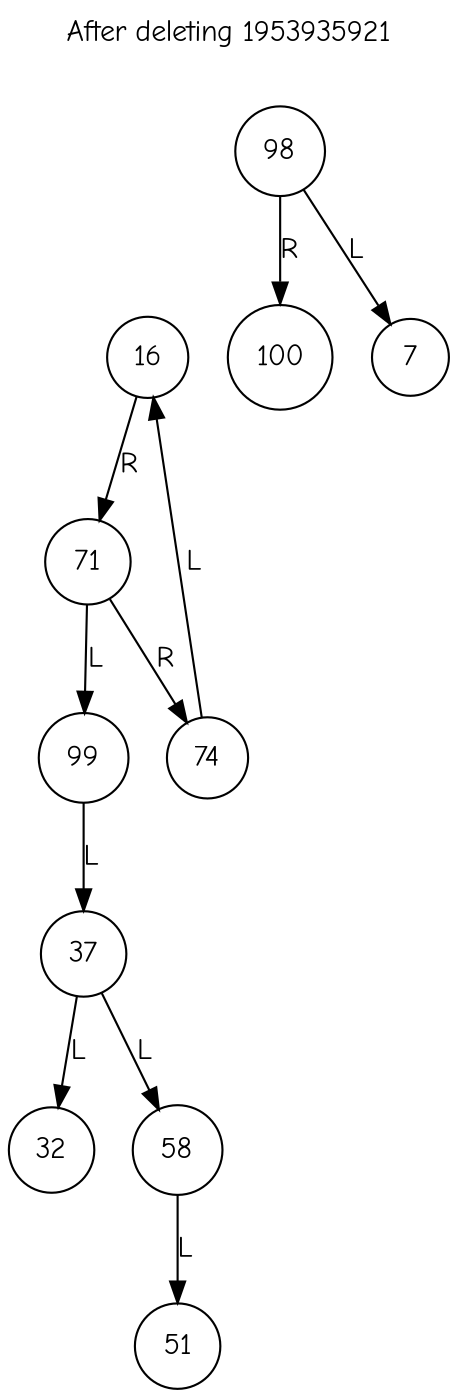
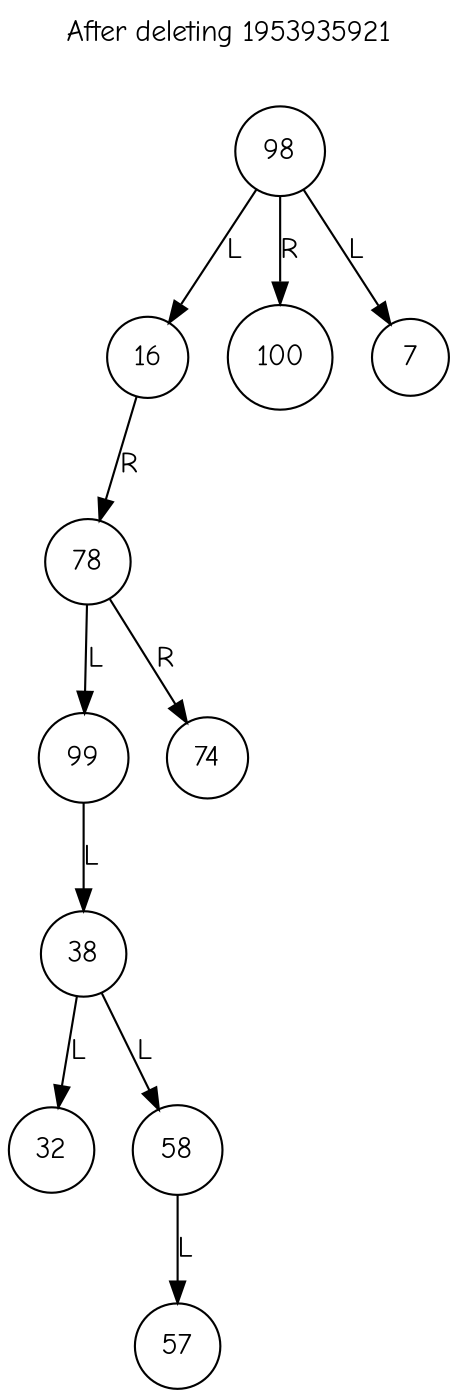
(88, 562) -> (88, 562)
(179, 568) -> (219, 247)
(84, 954) -> (84, 954)
(178, 1346) -> (178, 1346)
